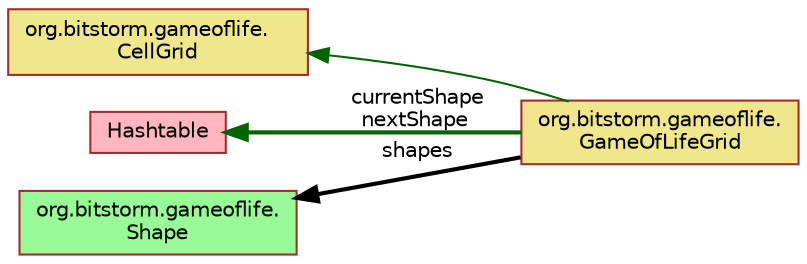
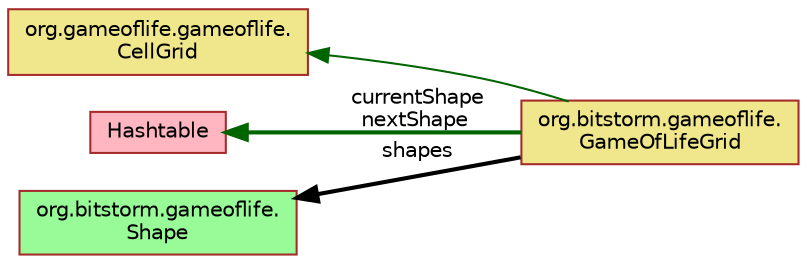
(158, 42) -> (158, 42)
